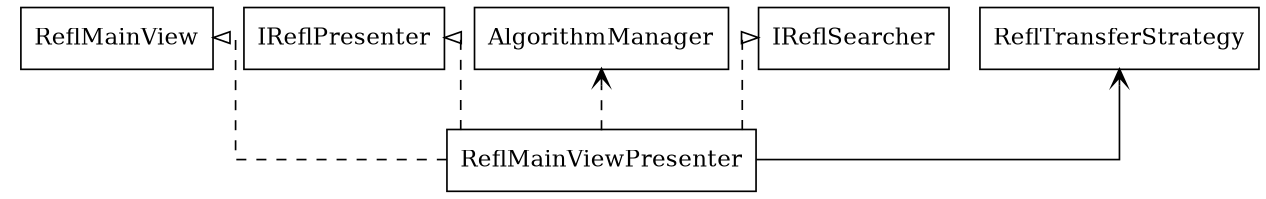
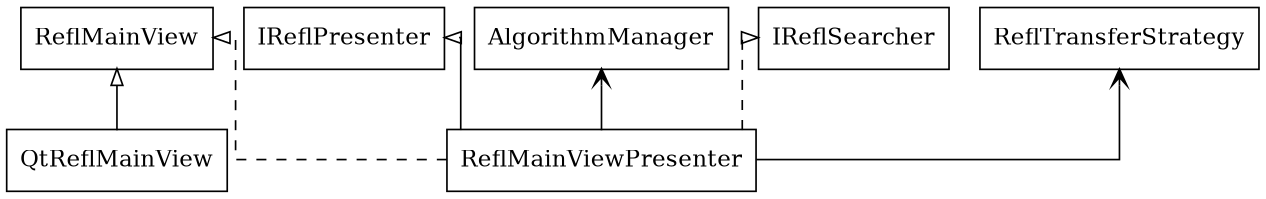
(461, 83) -> (461, 83)
(602, 108) -> (602, 108)
none -> (117, 160)
